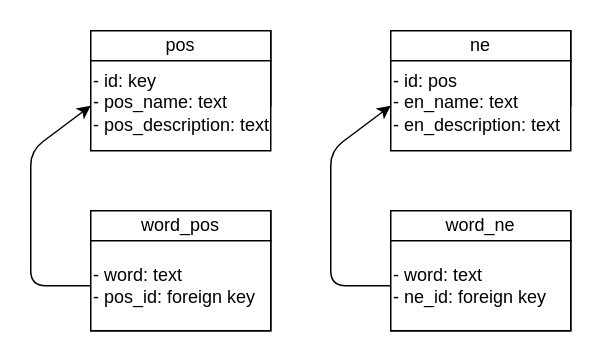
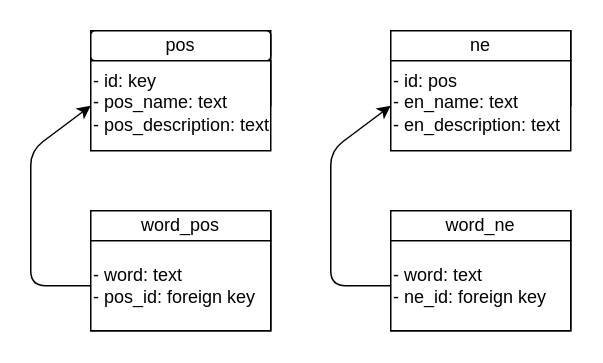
(181, 46) -> (181, 46)
